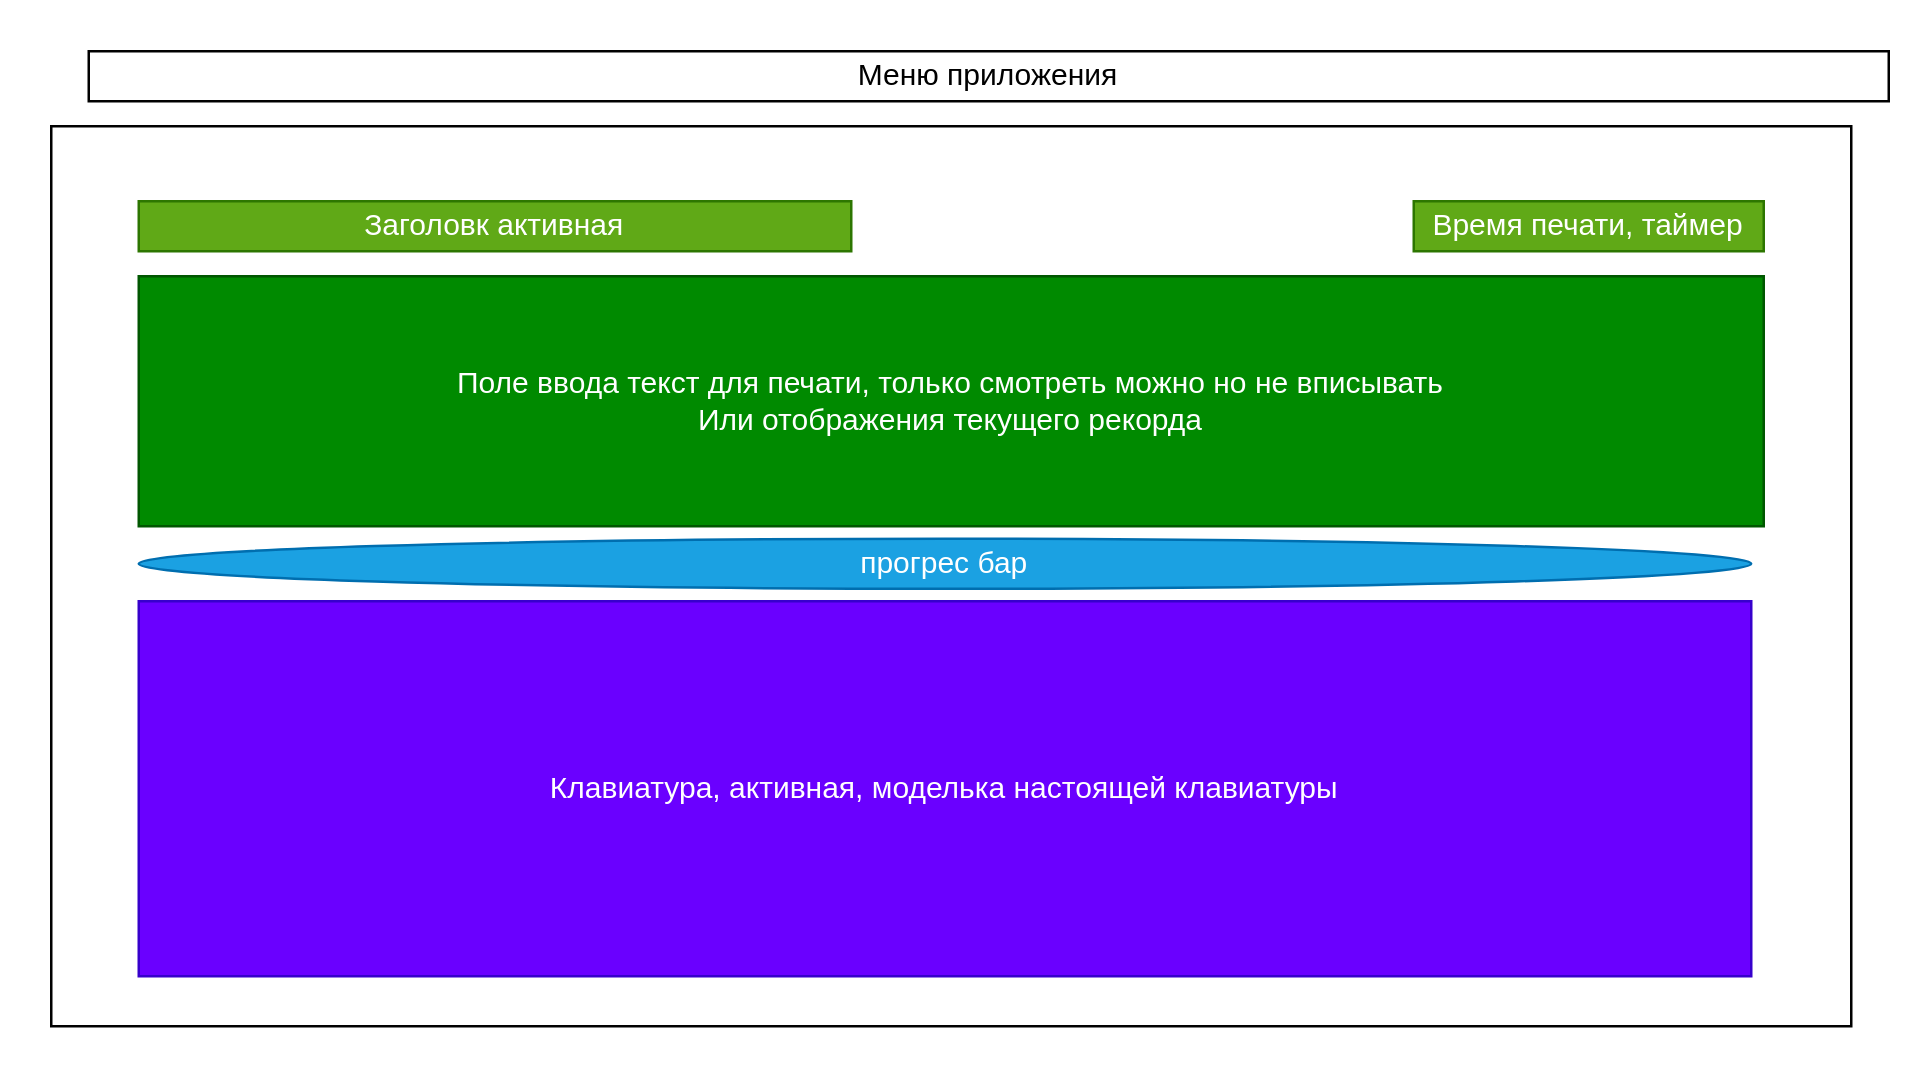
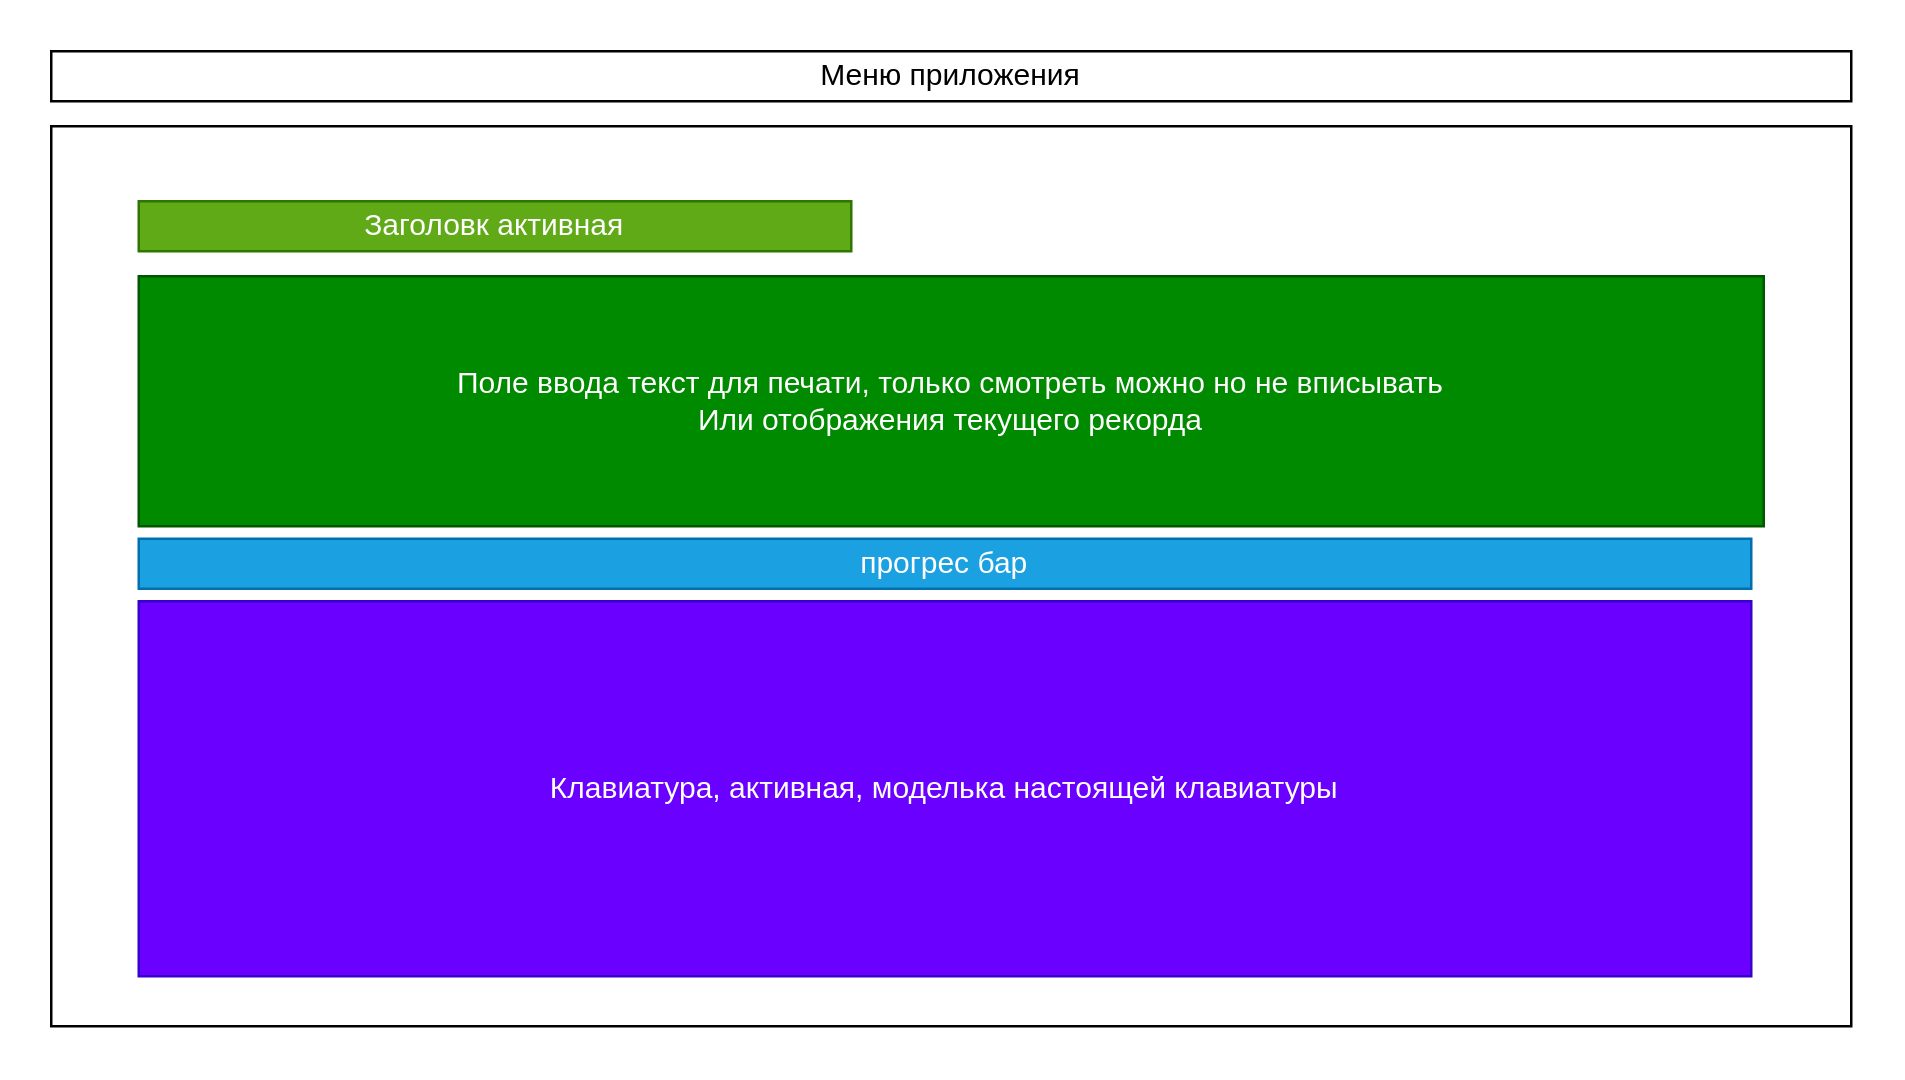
(989, 76) -> (951, 76)
(1589, 226) -> none
(945, 564) -> (945, 564)
